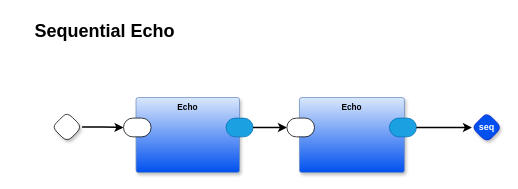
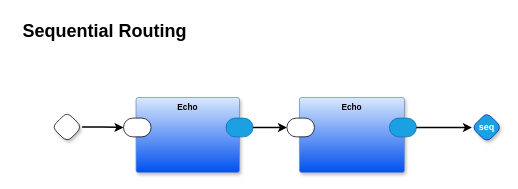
(105, 31) -> (105, 31)
(487, 128) -> (487, 128)
